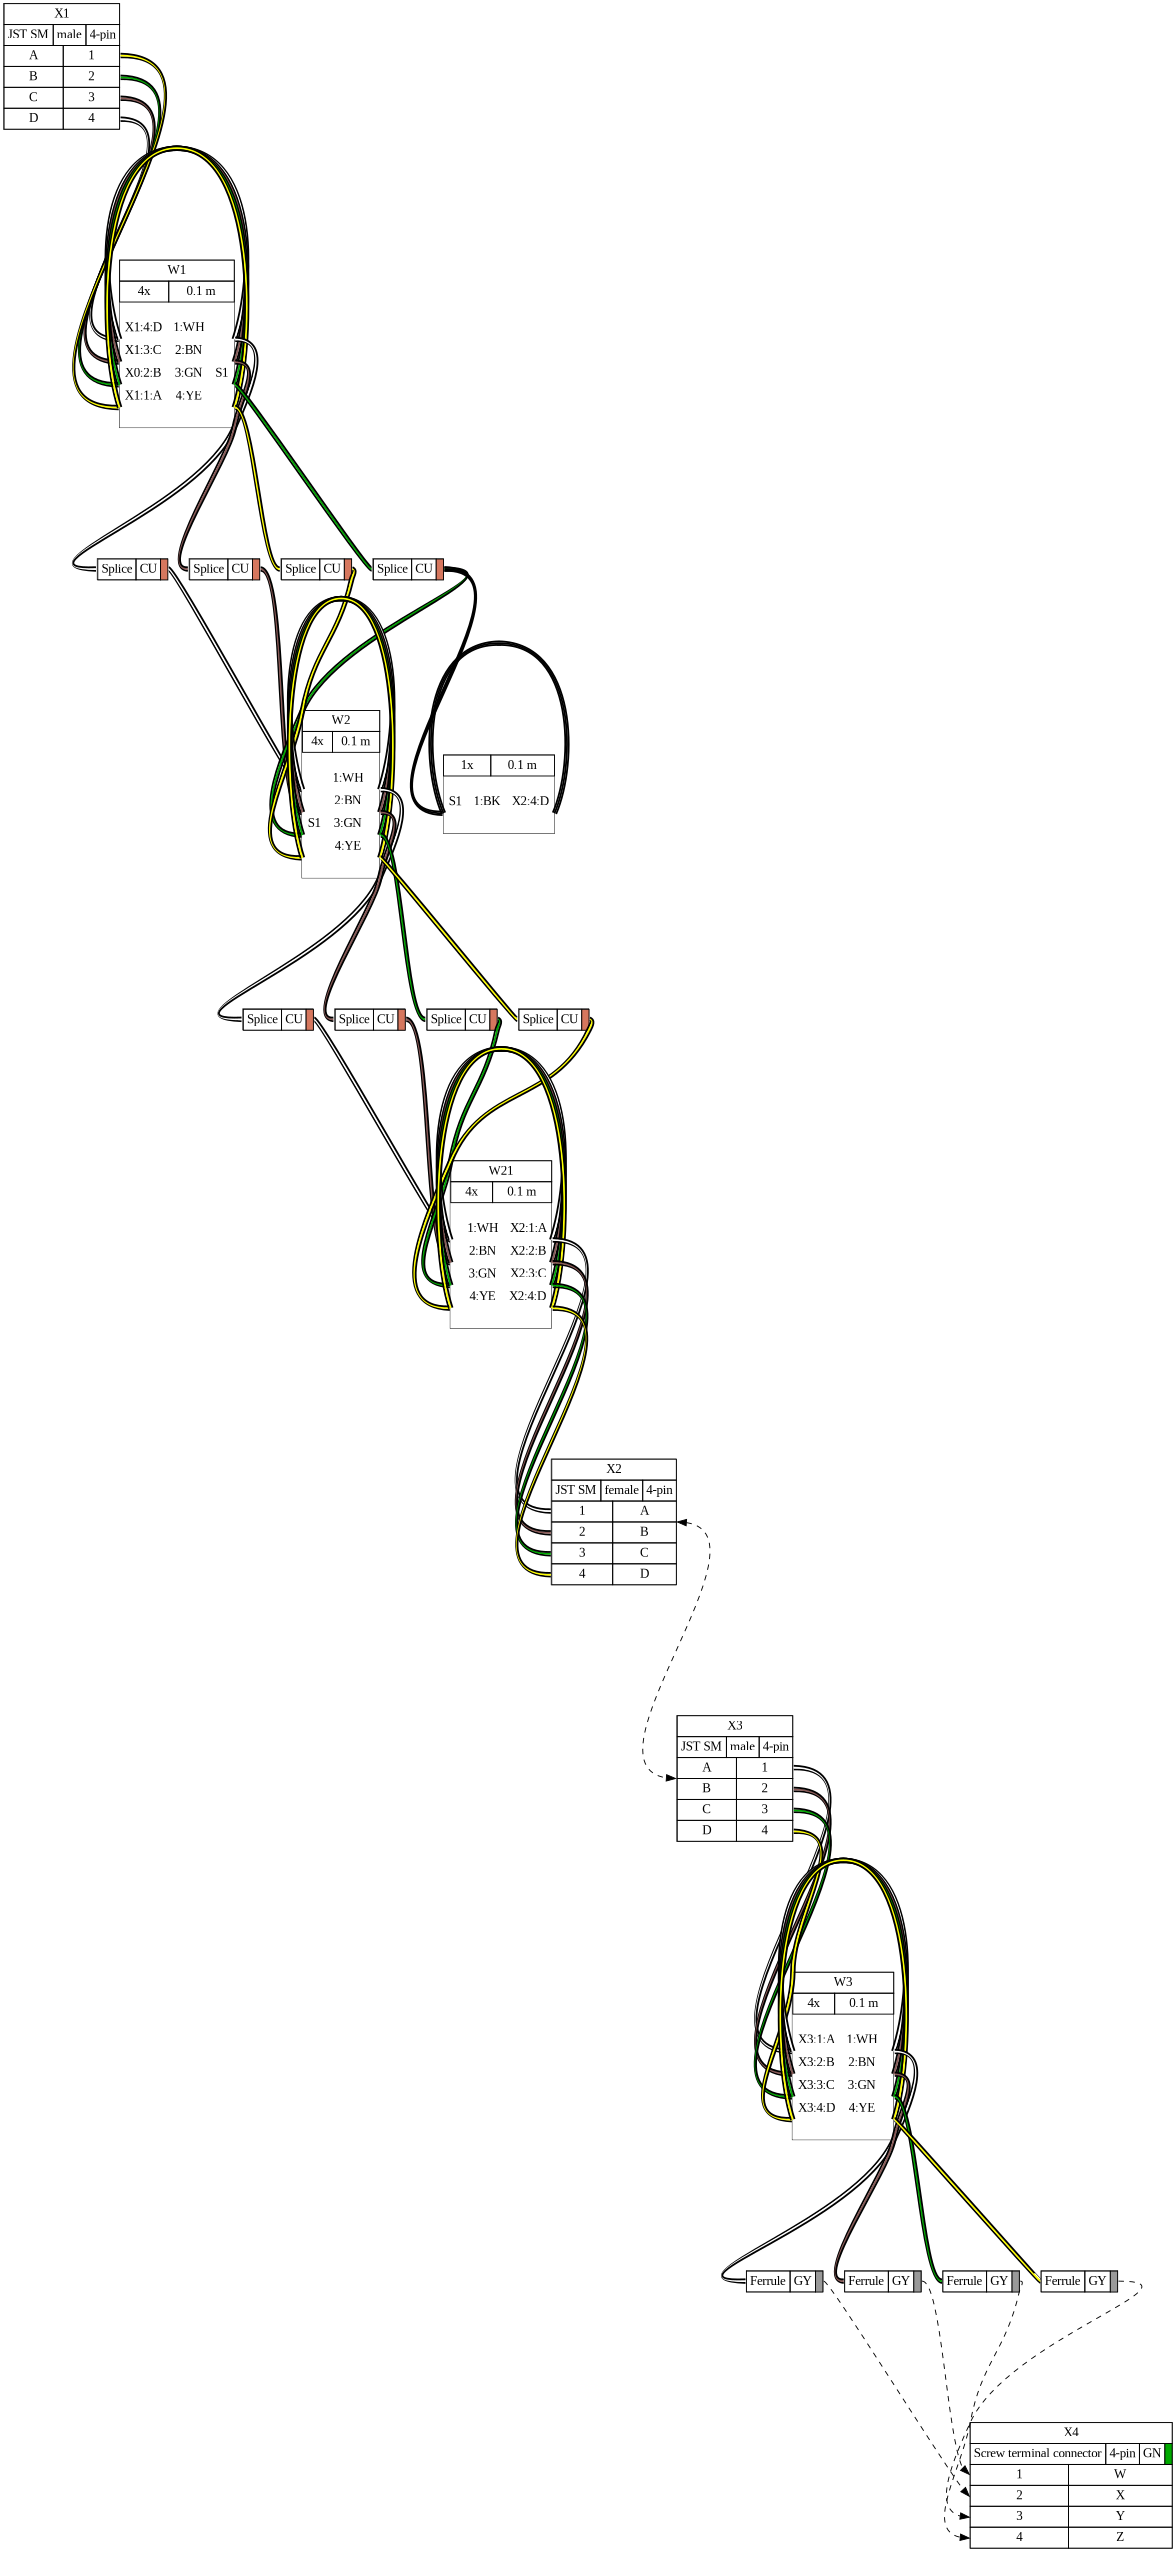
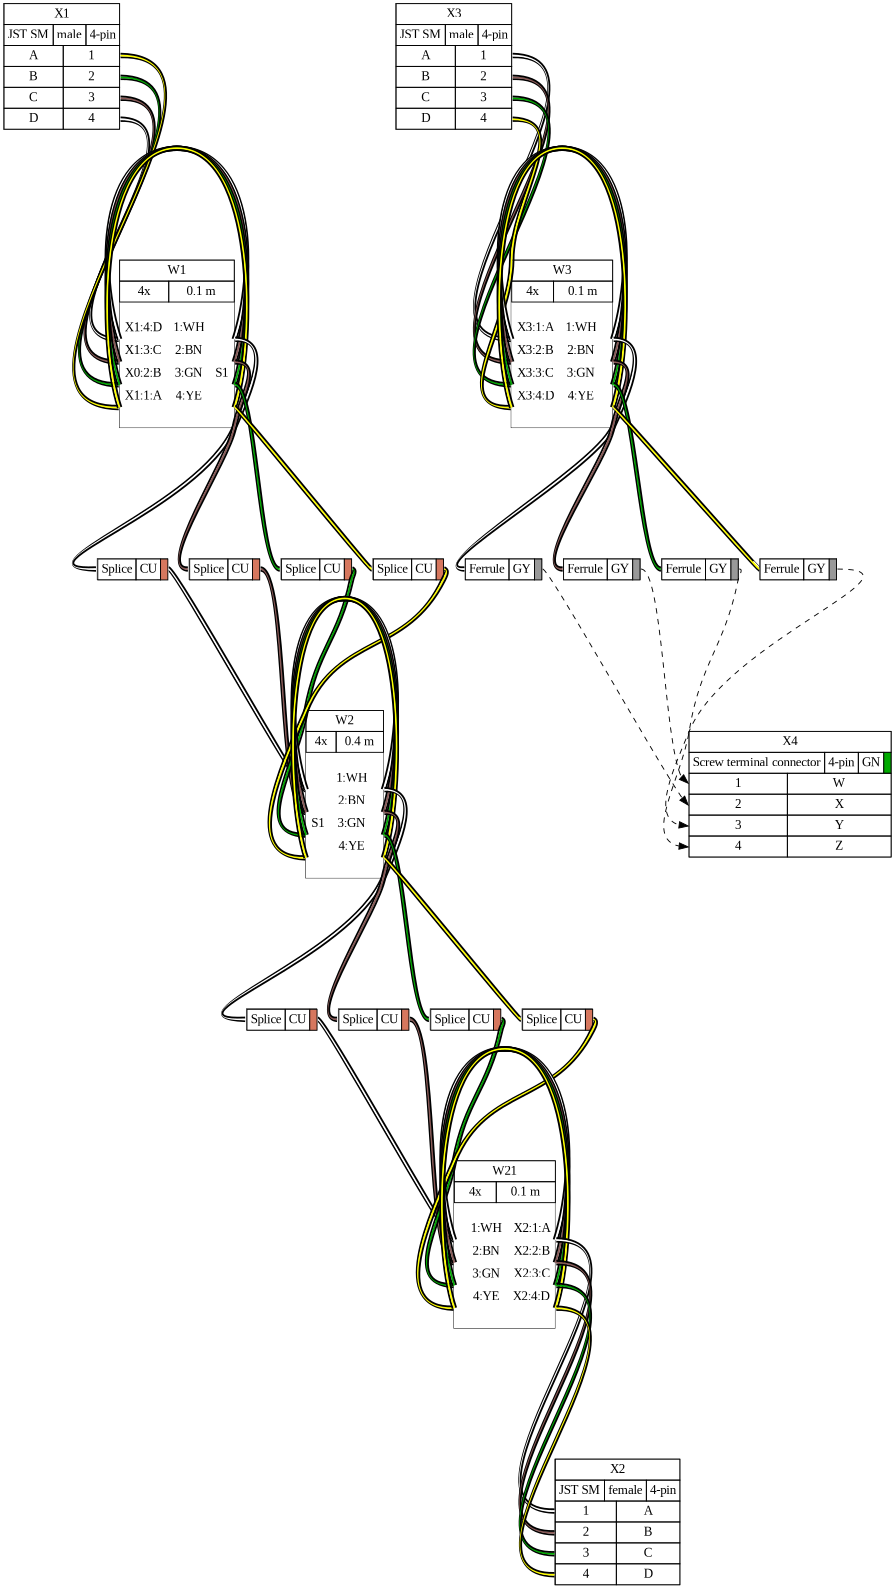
(356, 741) -> (360, 741)
(499, 794) -> none
(676, 1650) -> none
